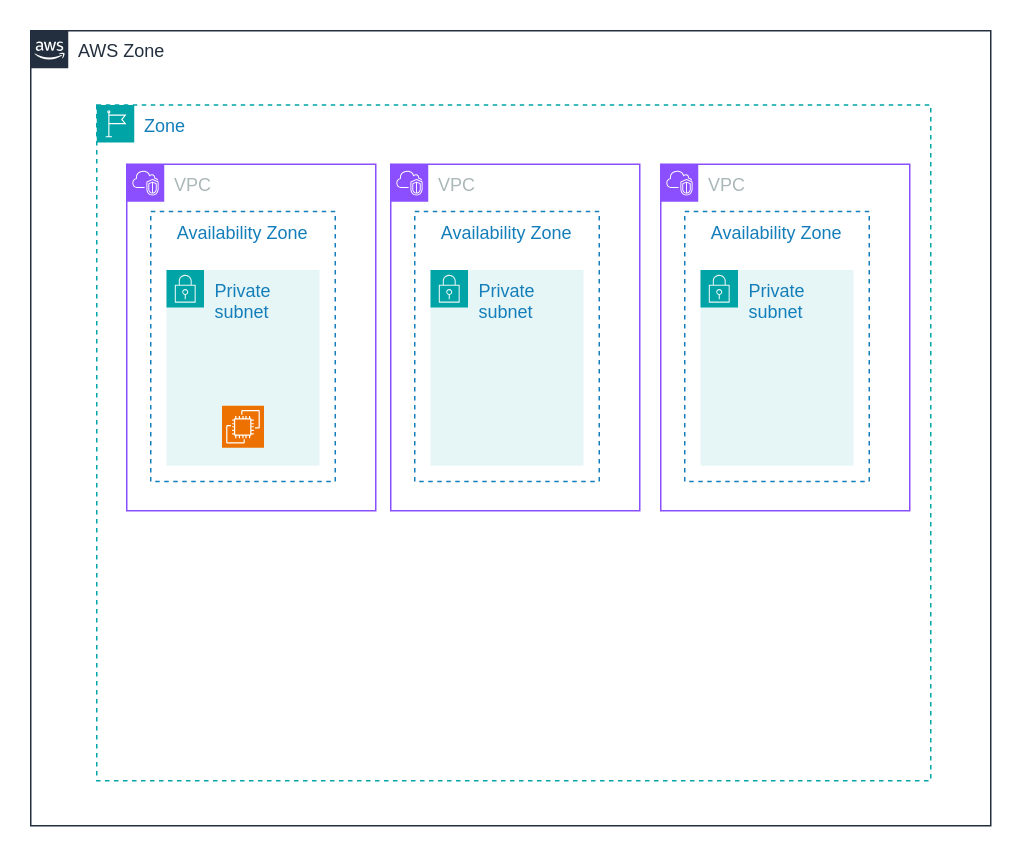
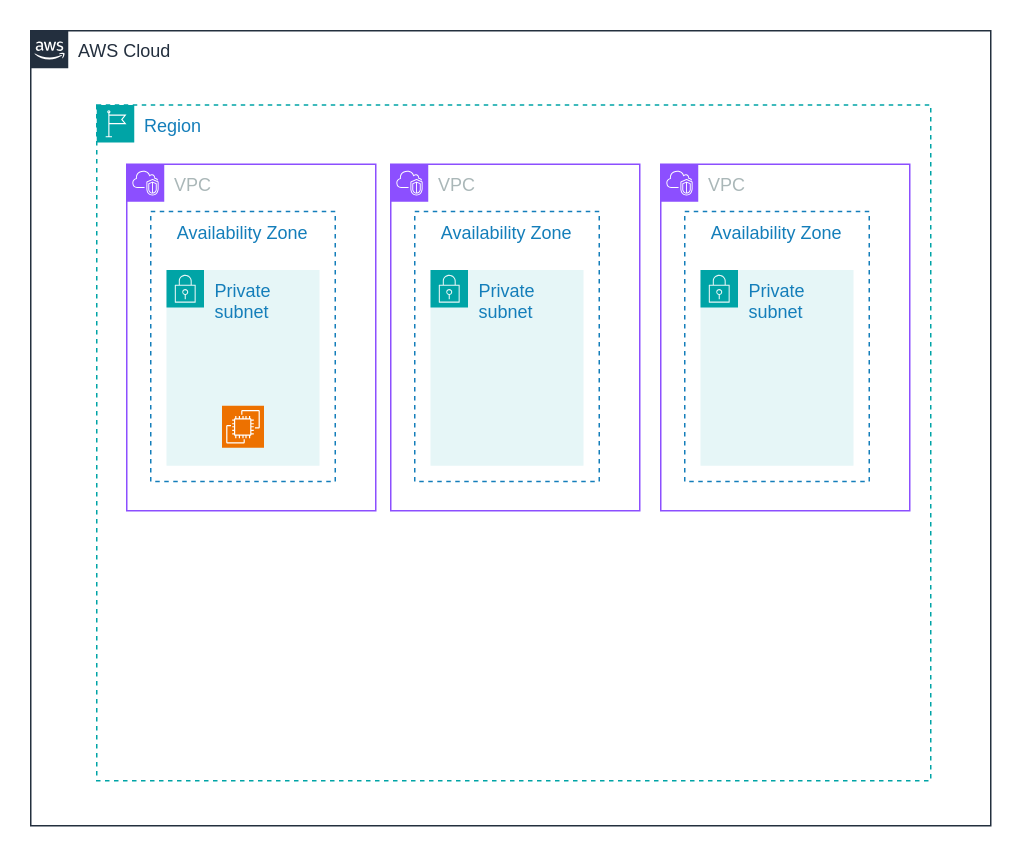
(117, 52) -> (119, 52)
(165, 127) -> (173, 127)
